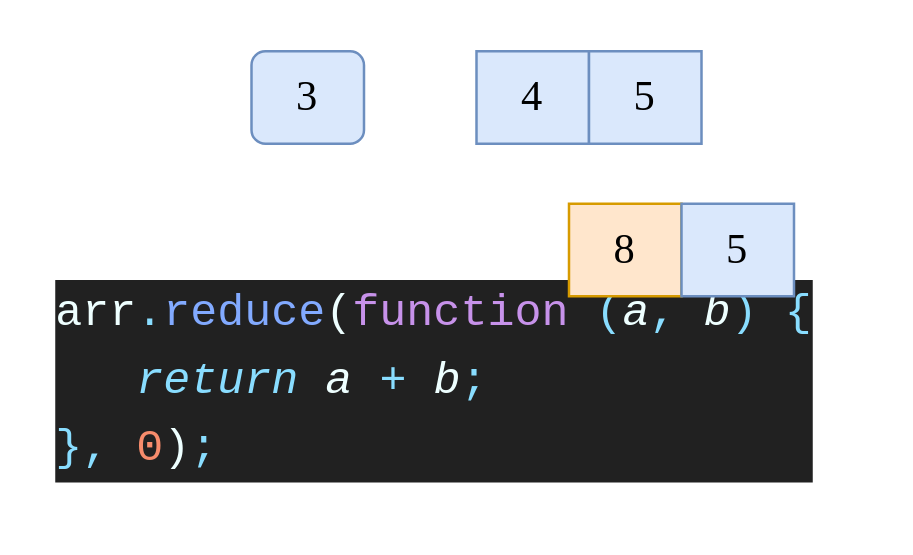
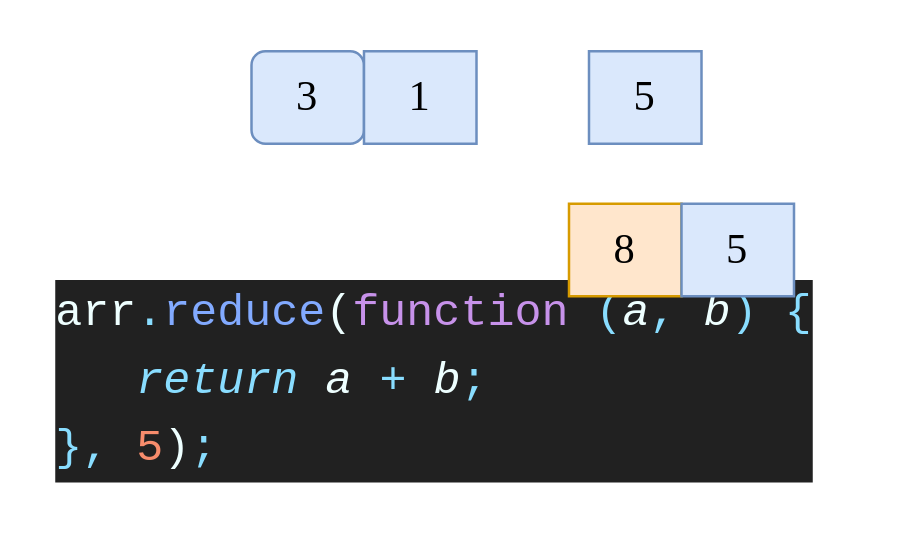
none -> (420, 98)
(533, 98) -> none
(268, 335) -> (268, 335)
